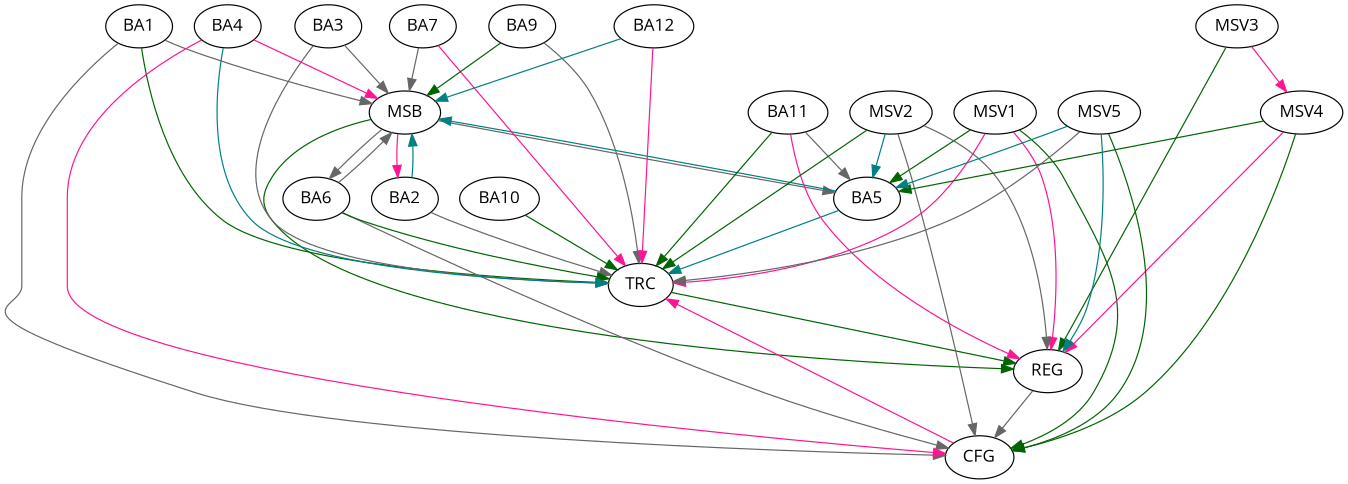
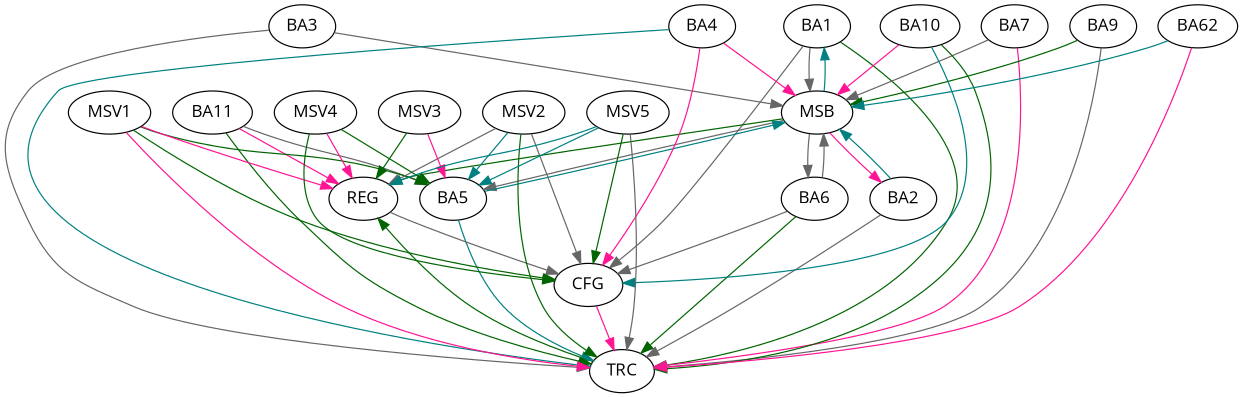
(654, 26) -> (1198, 26)
none -> (879, 61)
(1265, 64) -> (434, 150)
none -> (825, 76)
none -> (886, 252)
